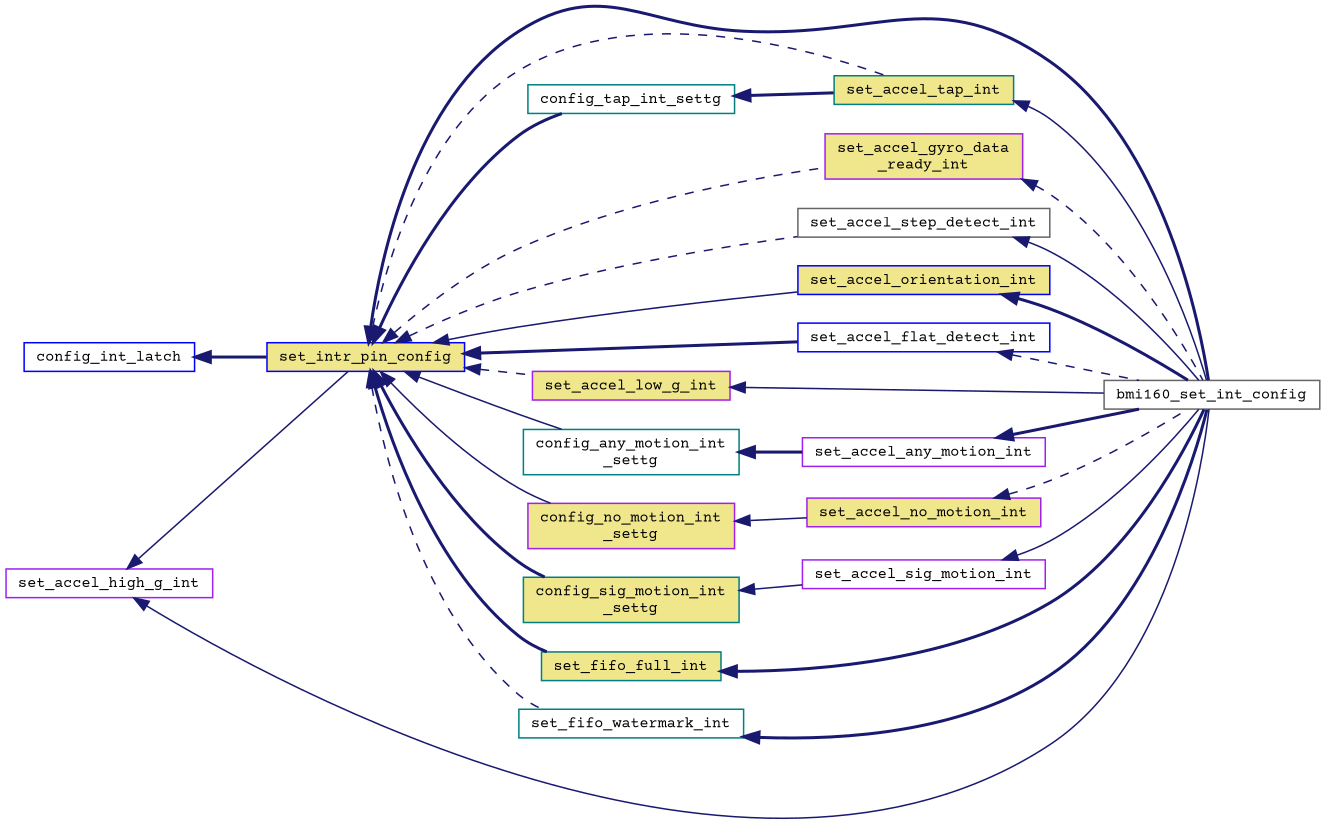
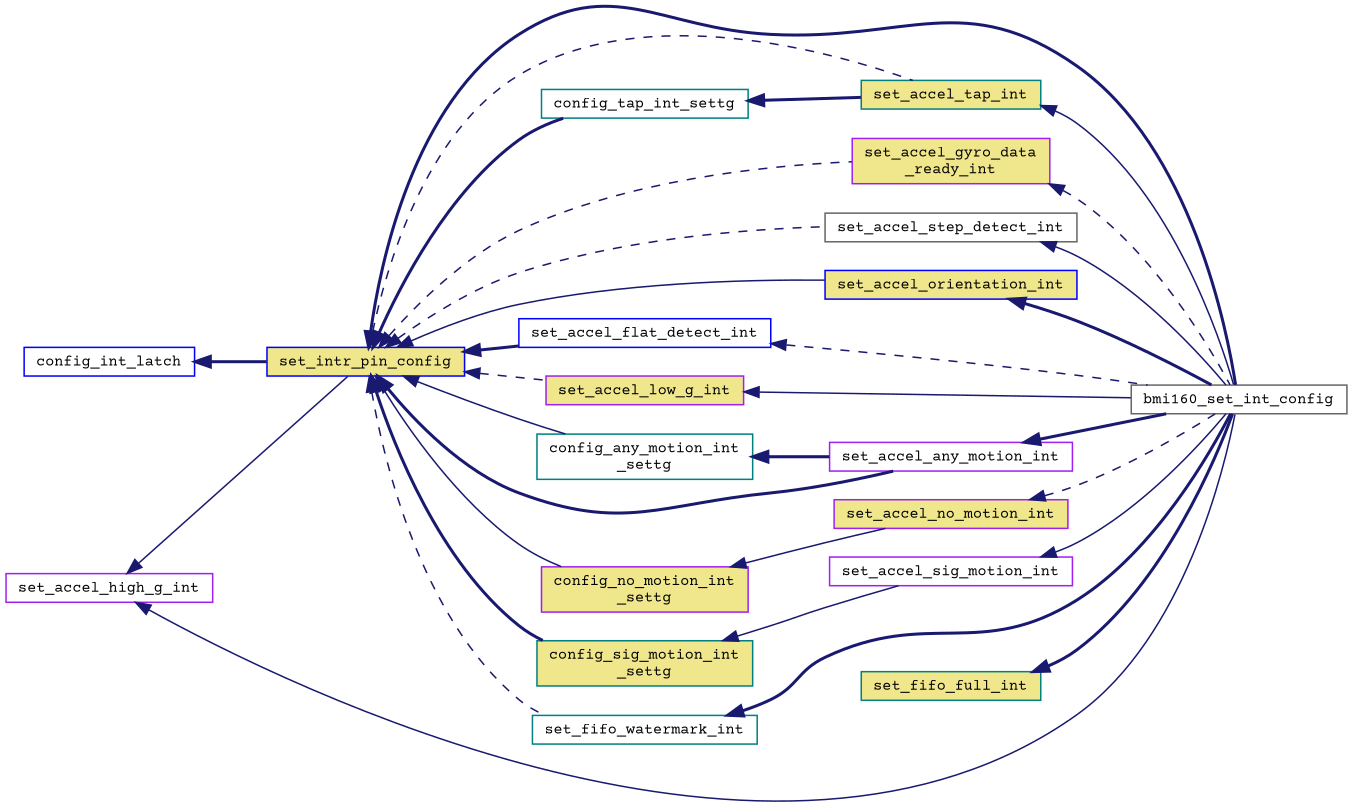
(437, 536) -> (622, 513)
